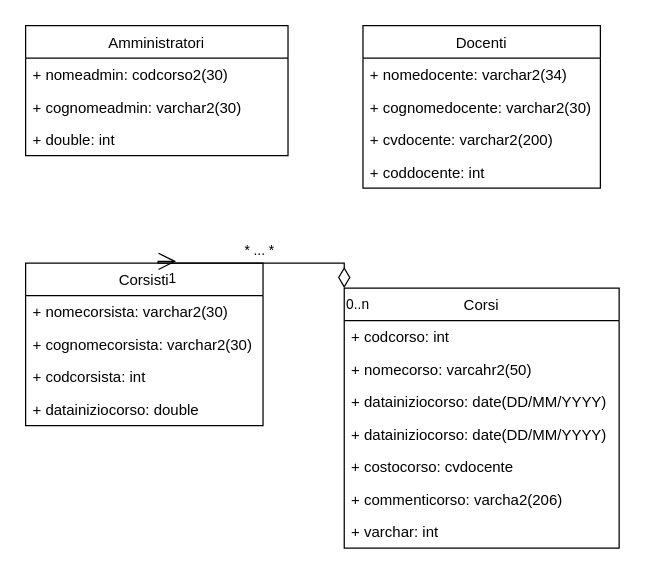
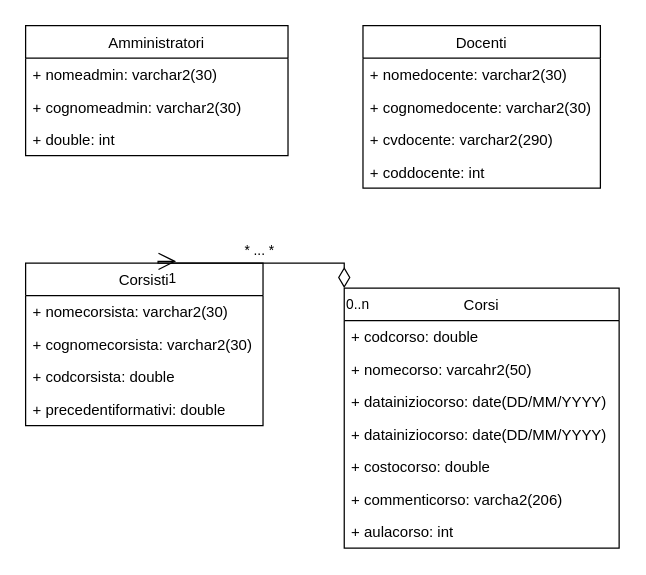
(134, 75) -> (130, 75)
(478, 75) -> (478, 75)
(473, 140) -> (473, 140)
(406, 338) -> (419, 338)
(98, 378) -> (111, 378)
(124, 410) -> (141, 410)
(442, 468) -> (427, 468)
(402, 533) -> (409, 533)
